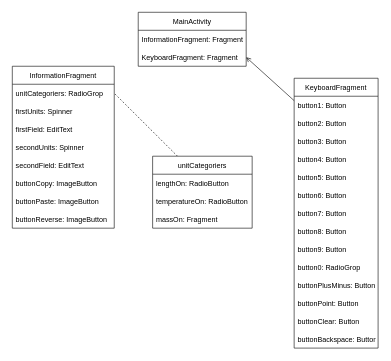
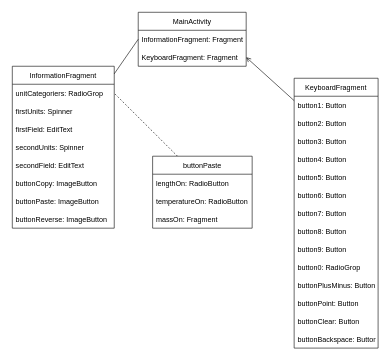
none -> (125, 58)
(202, 166) -> (202, 166)
